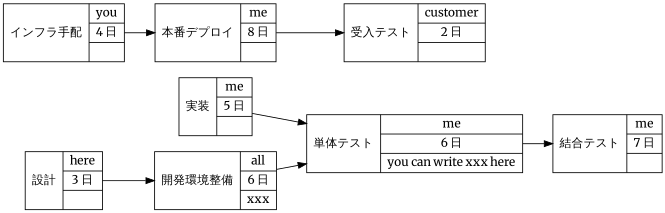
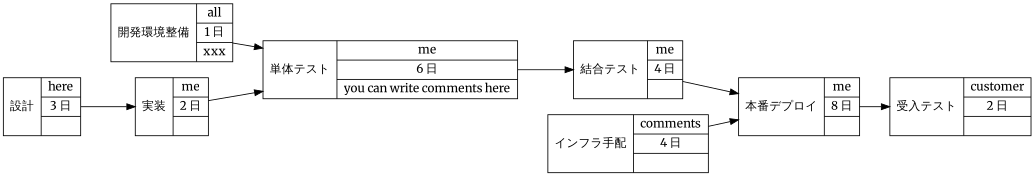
(107, 13) -> (671, 124)
none -> (706, 87)
(234, 106) -> (191, 106)
(644, 143) -> (665, 69)
(452, 163) -> (427, 89)
(258, 180) -> (215, 32)
(124, 181) -> (104, 107)
